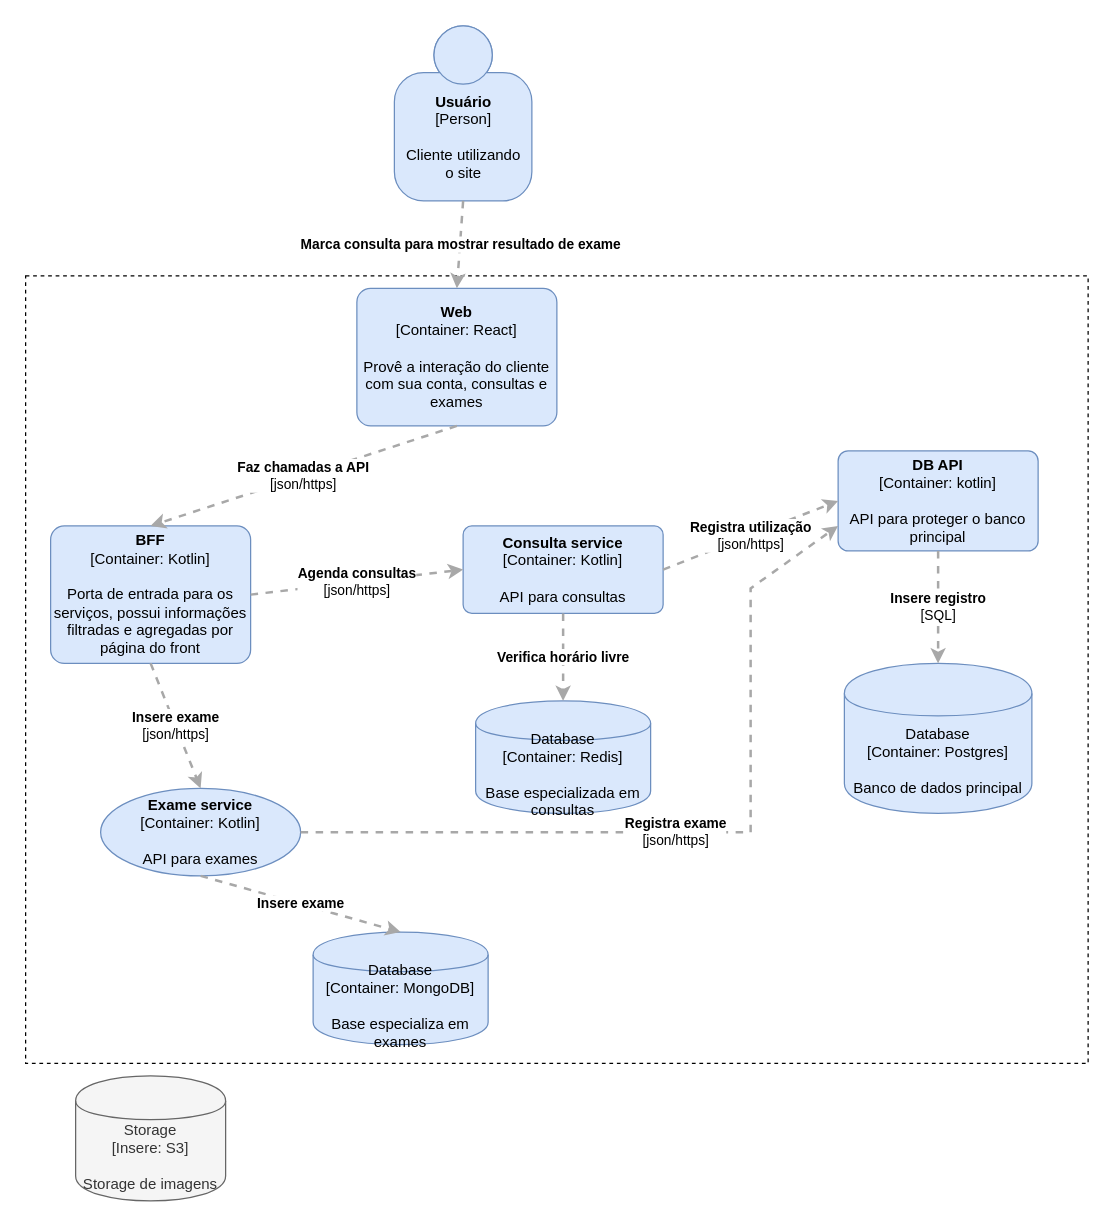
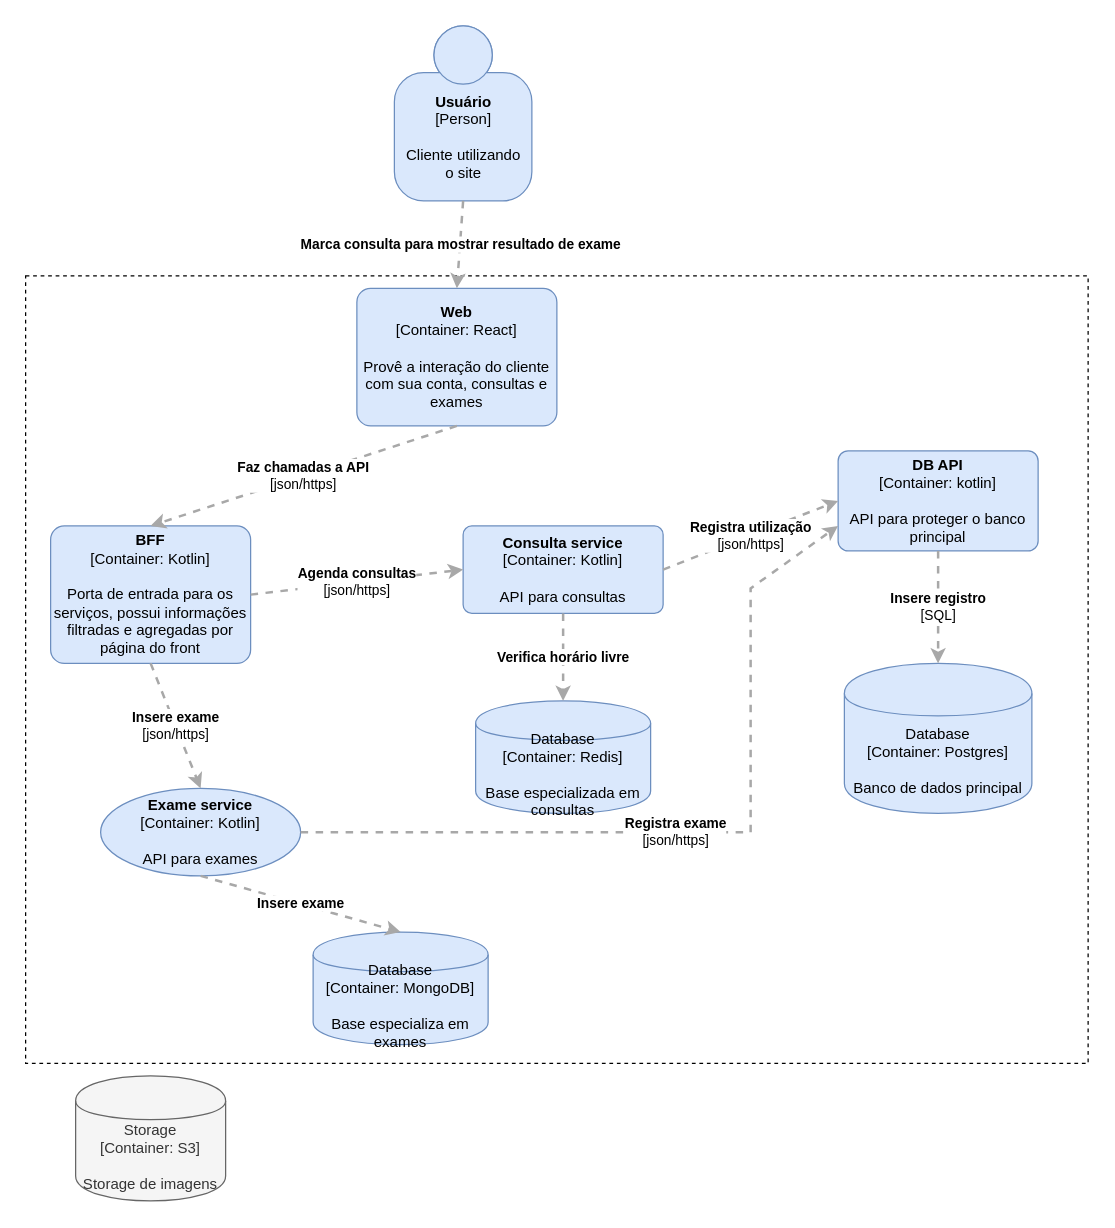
(151, 1157) -> (151, 1157)
